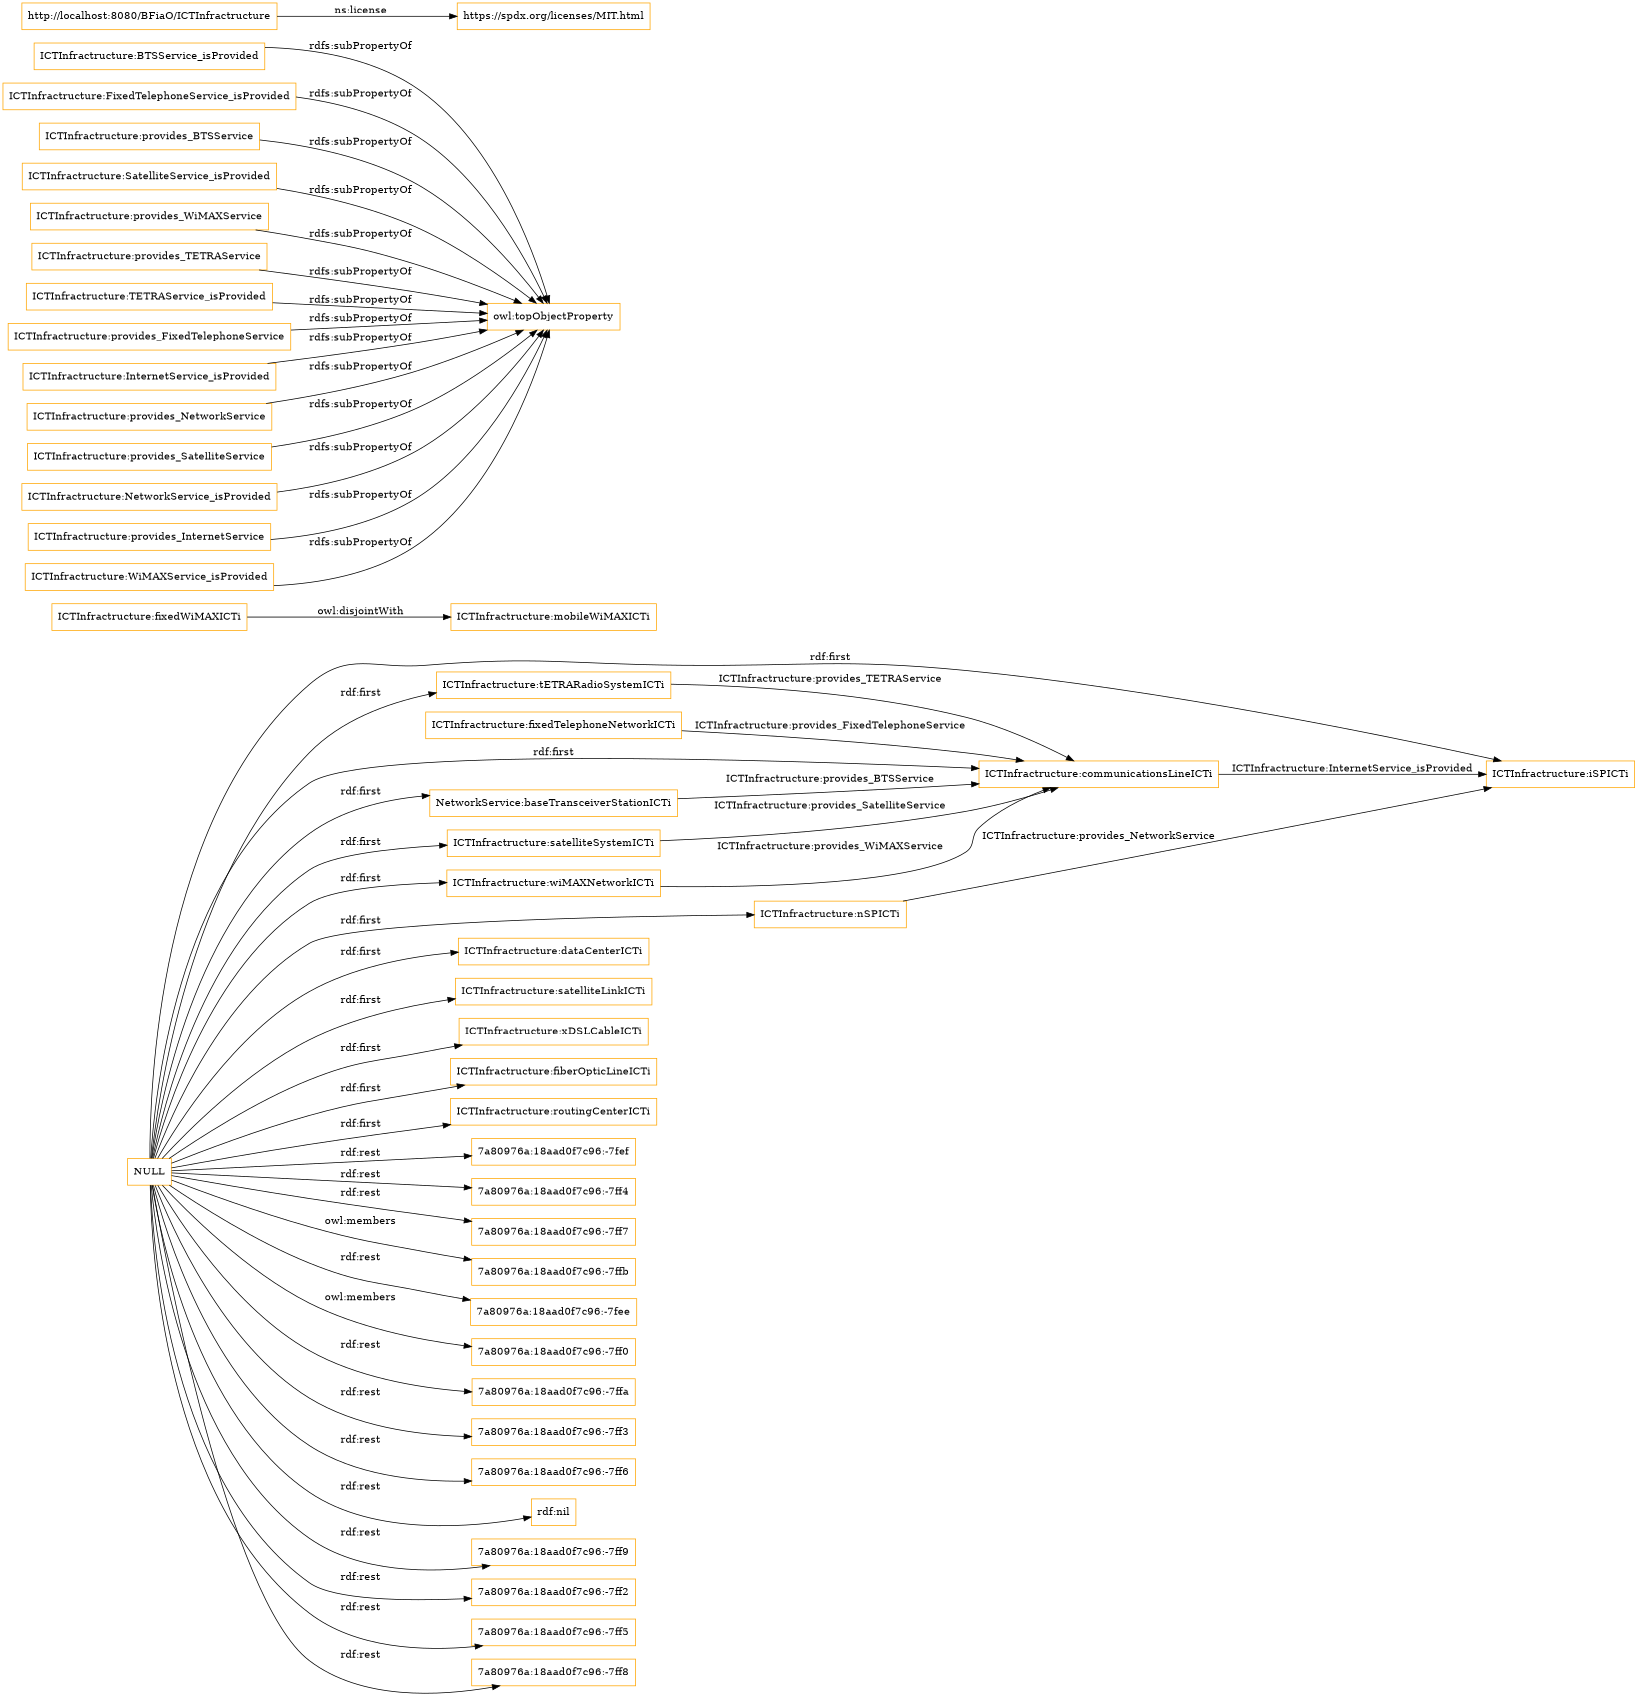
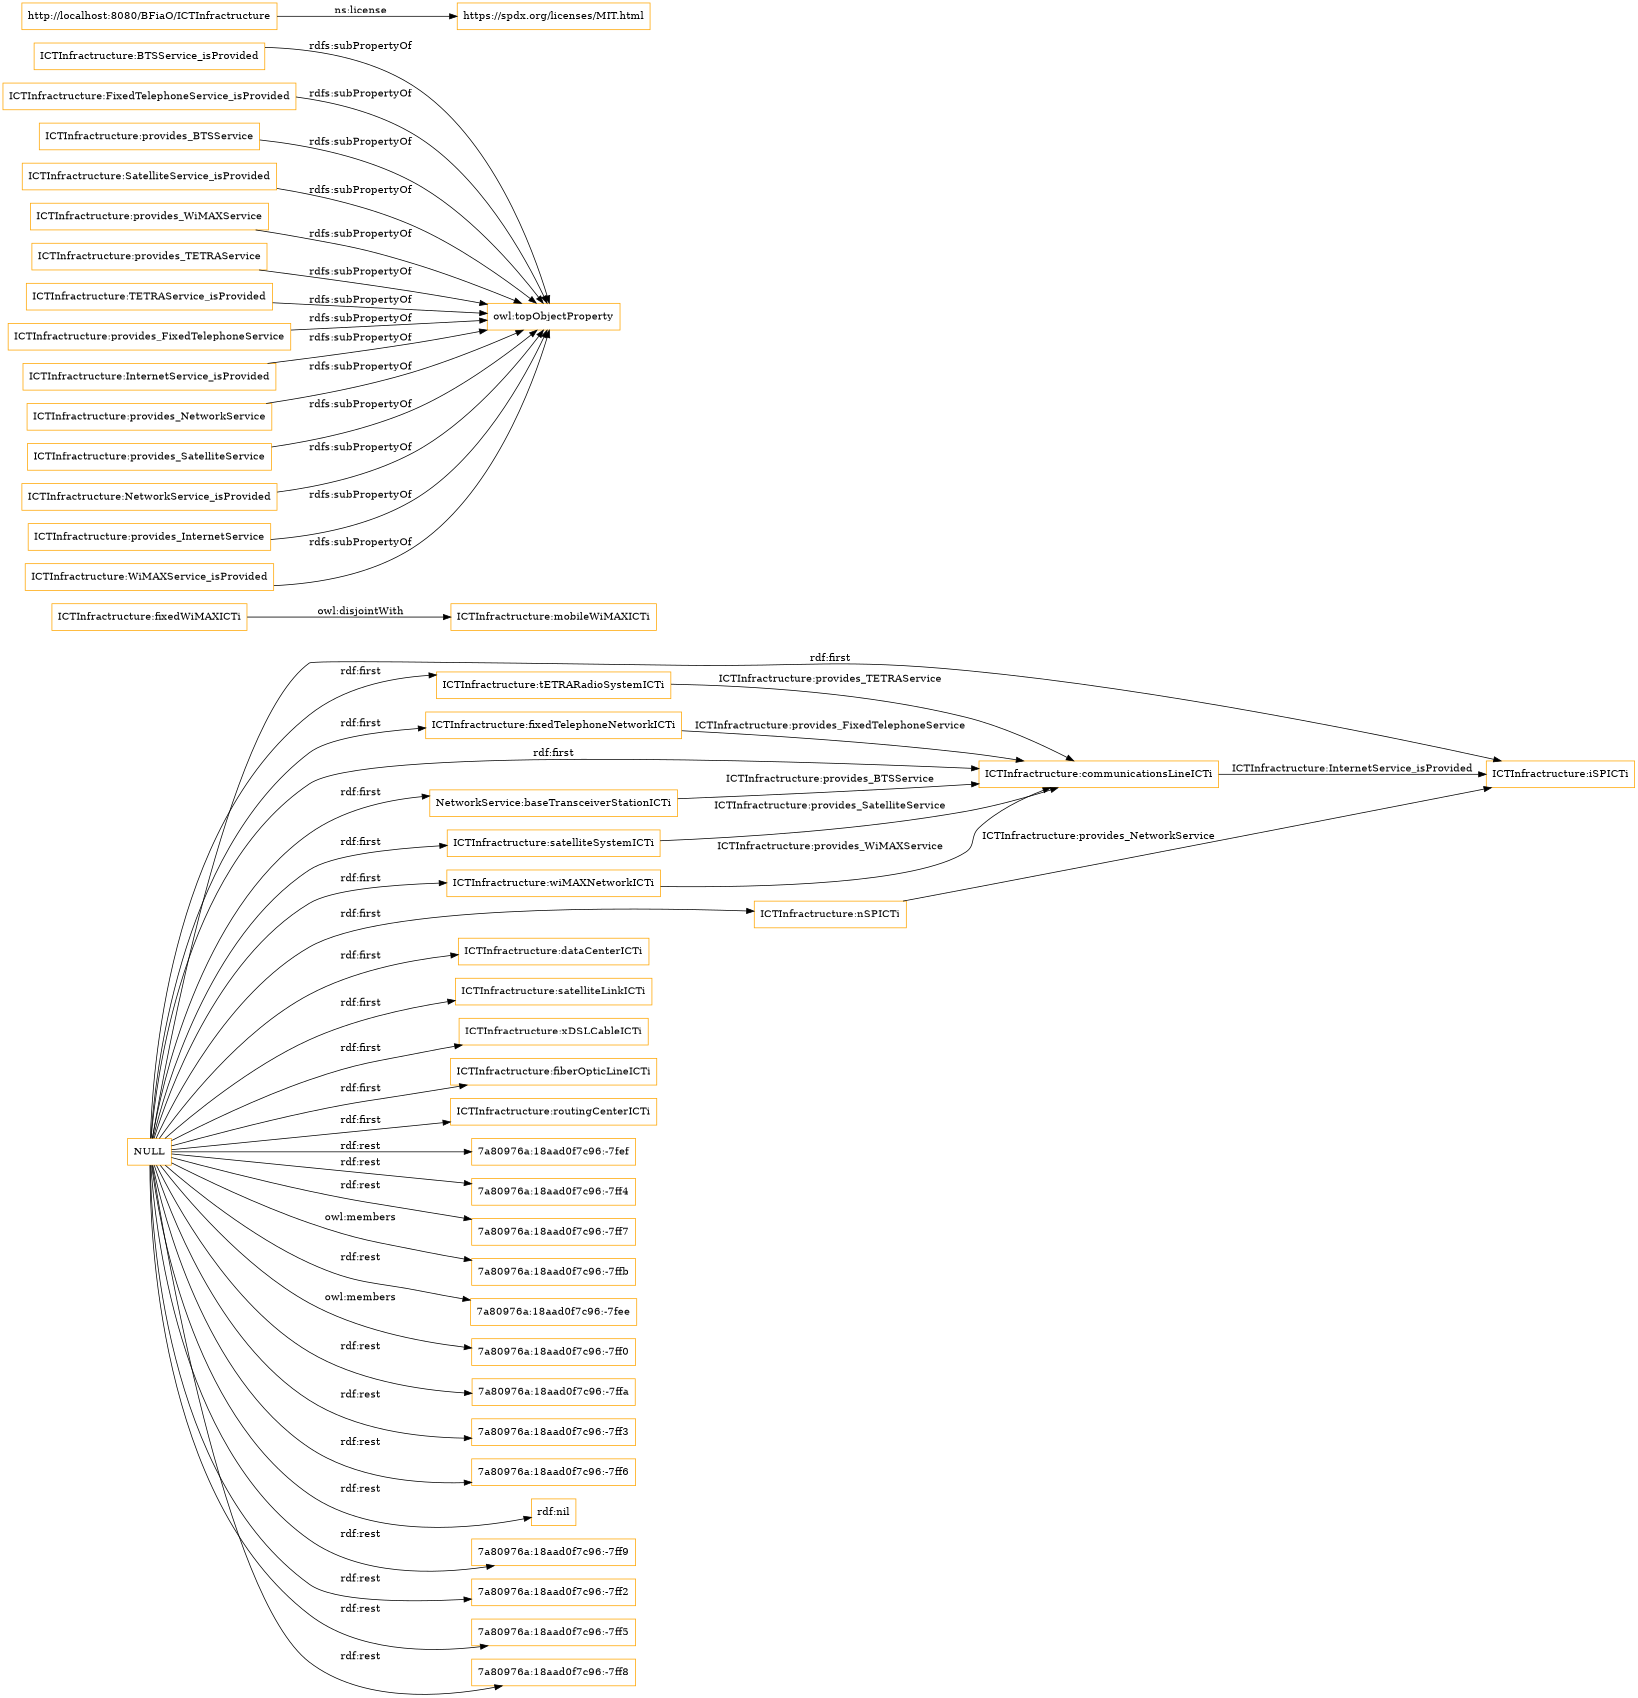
none -> (215, 877)
